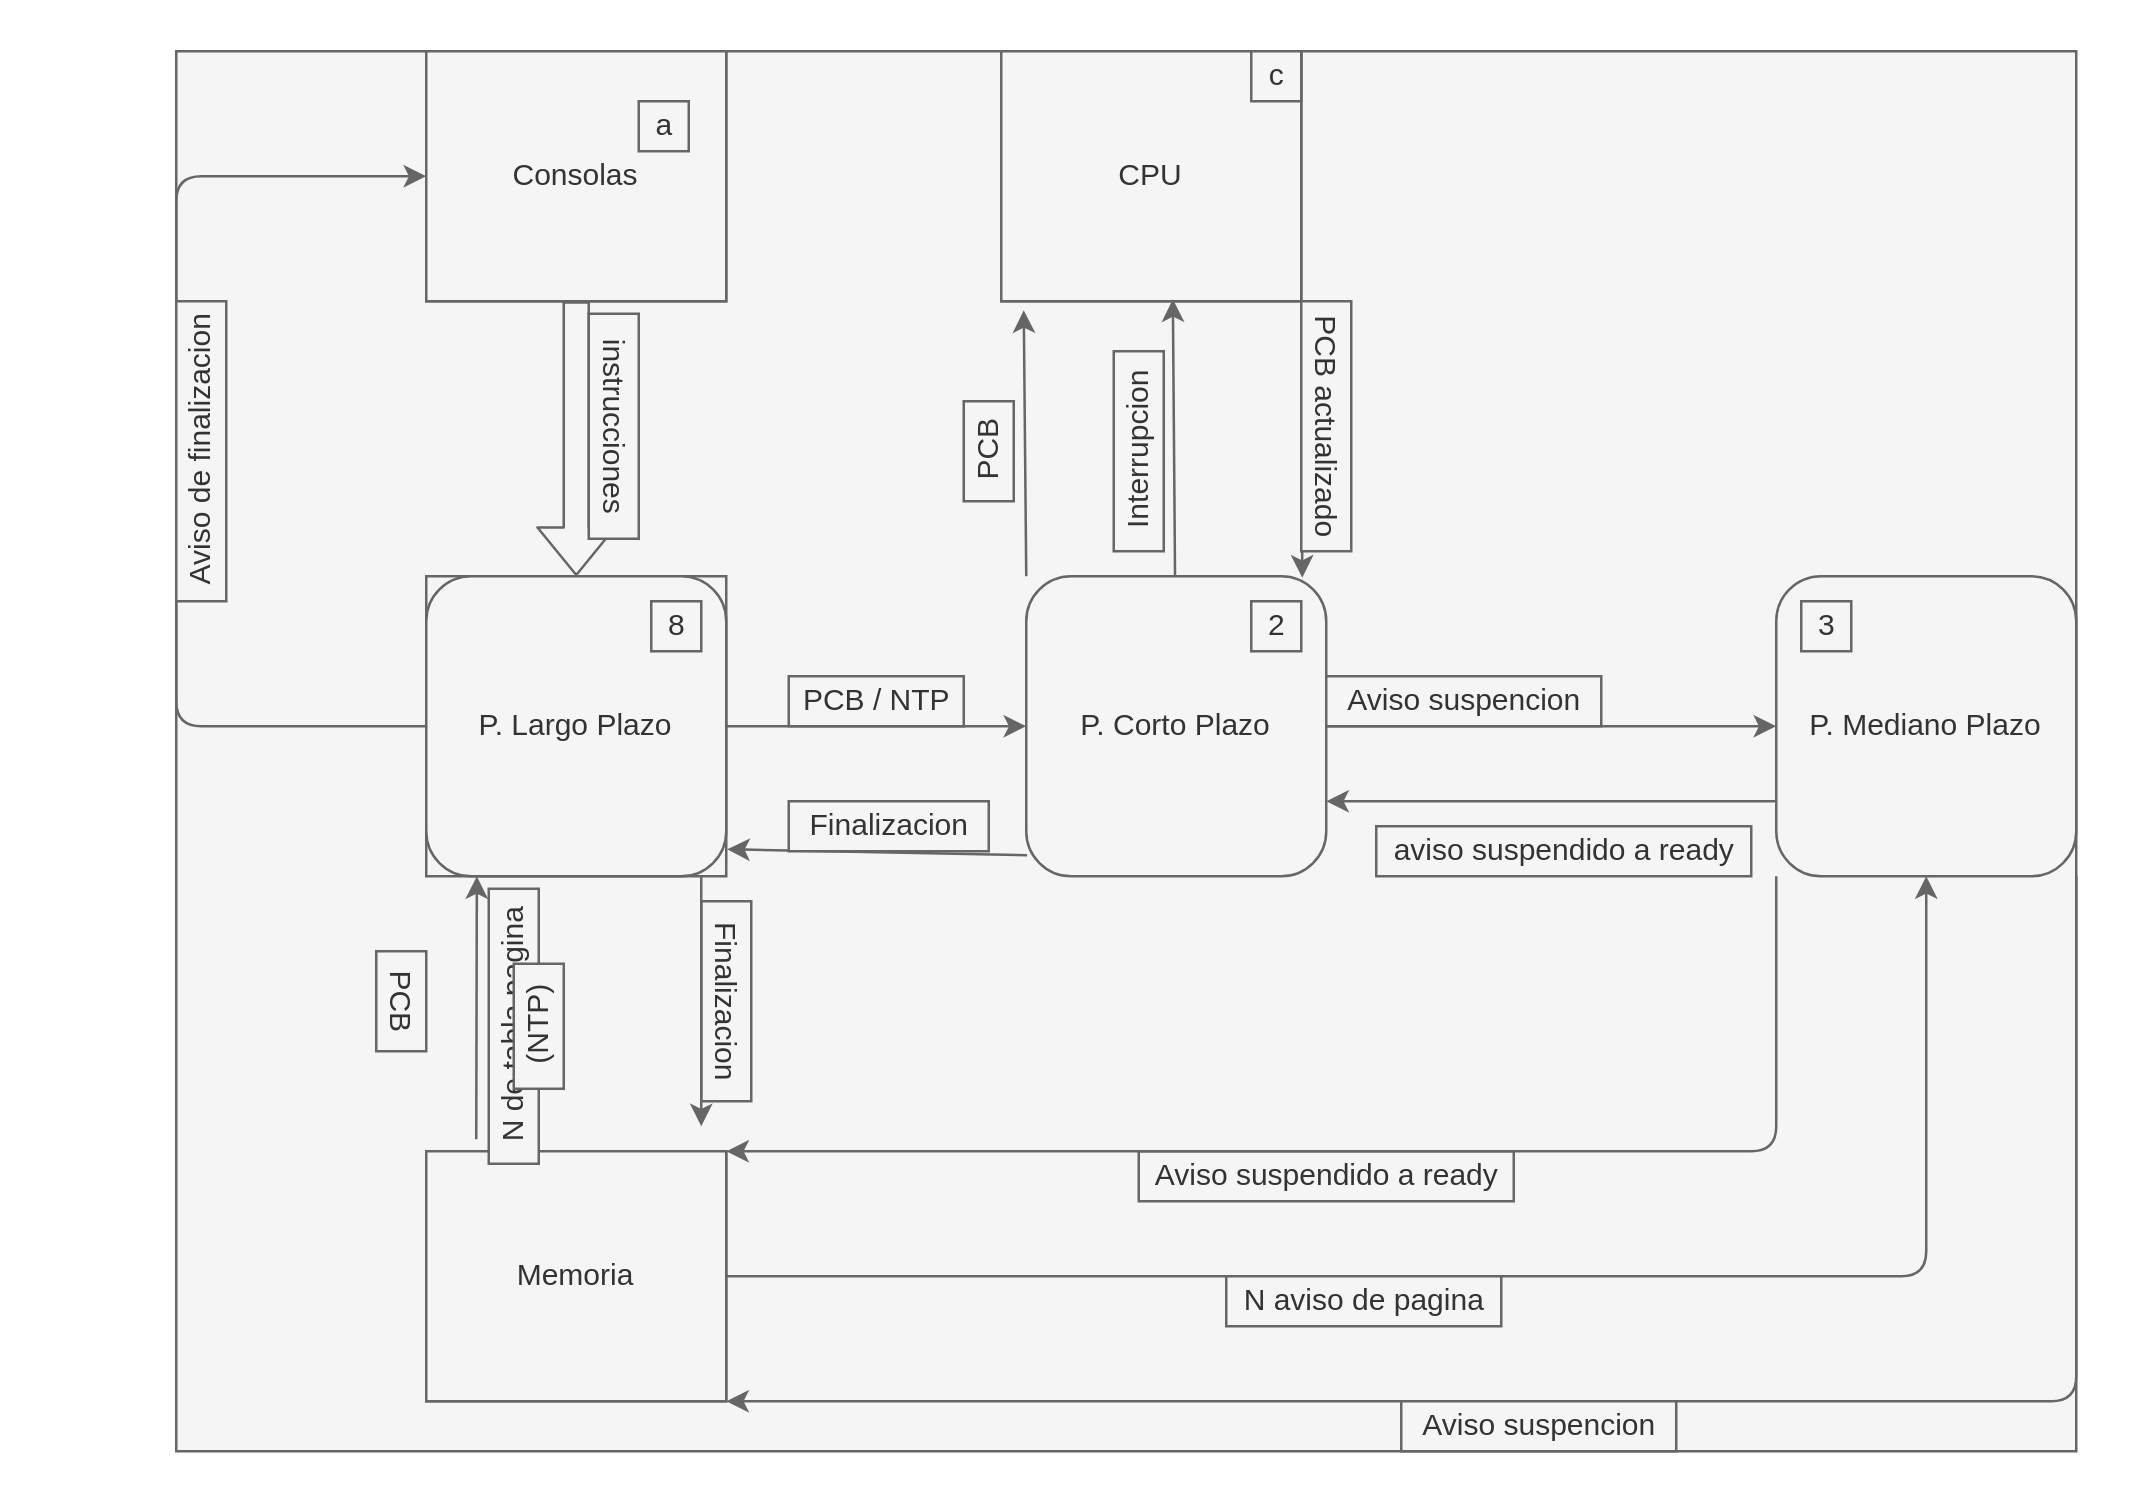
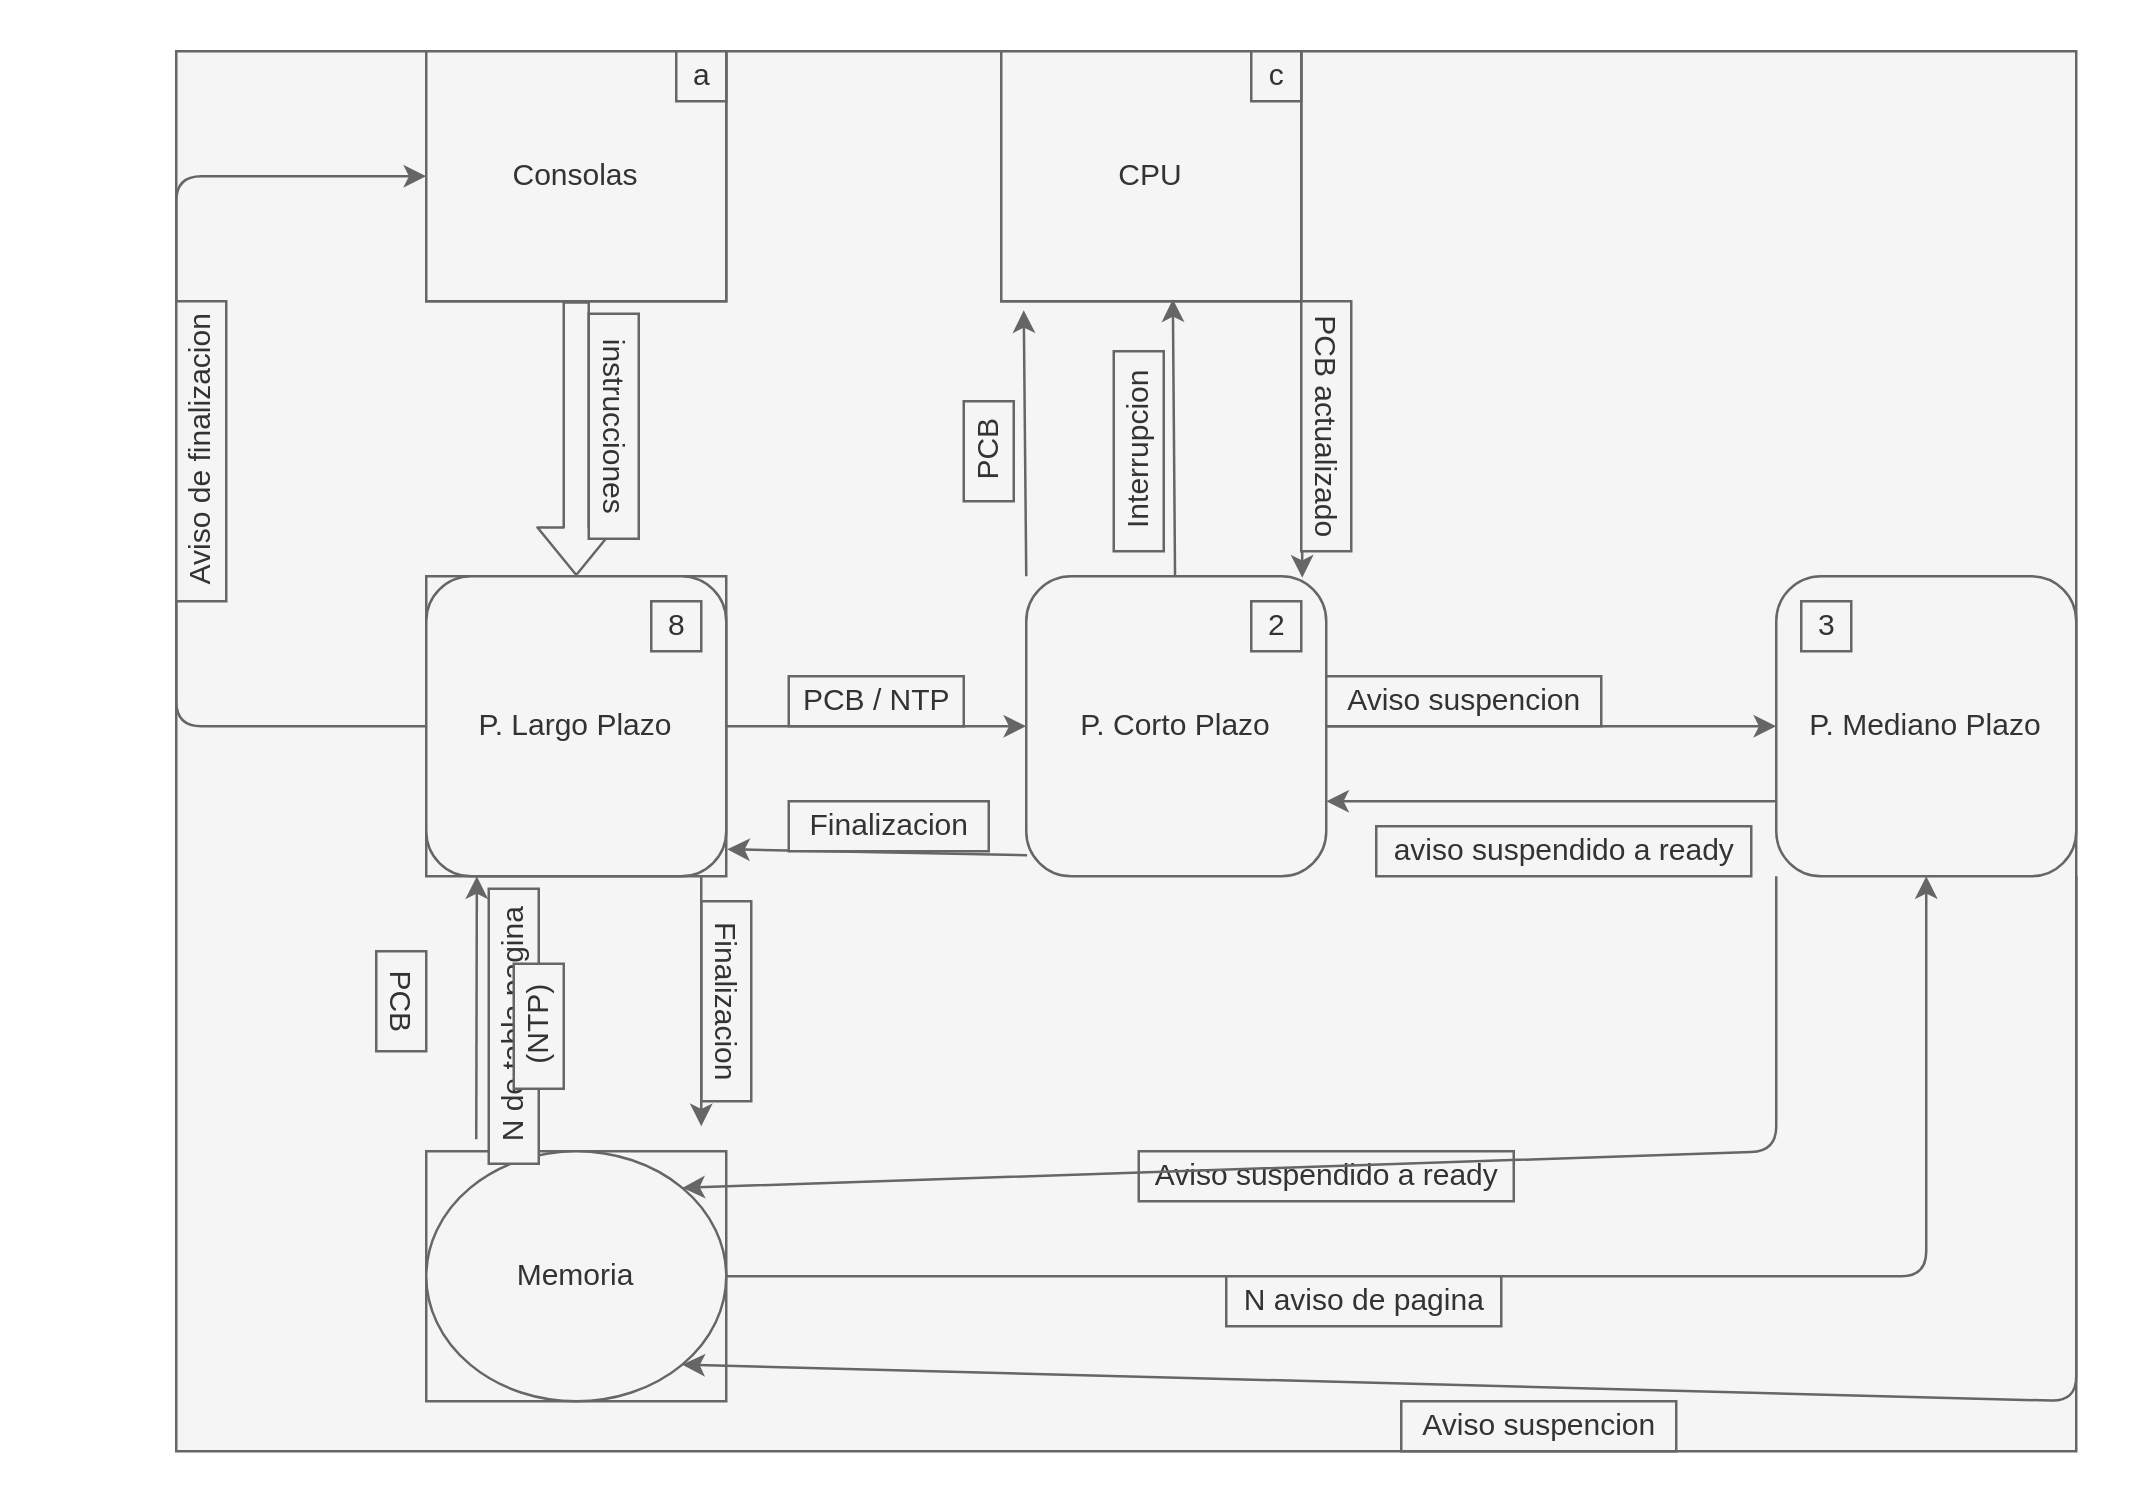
(664, 126) -> (701, 76)
(576, 1276) -> (576, 1276)
